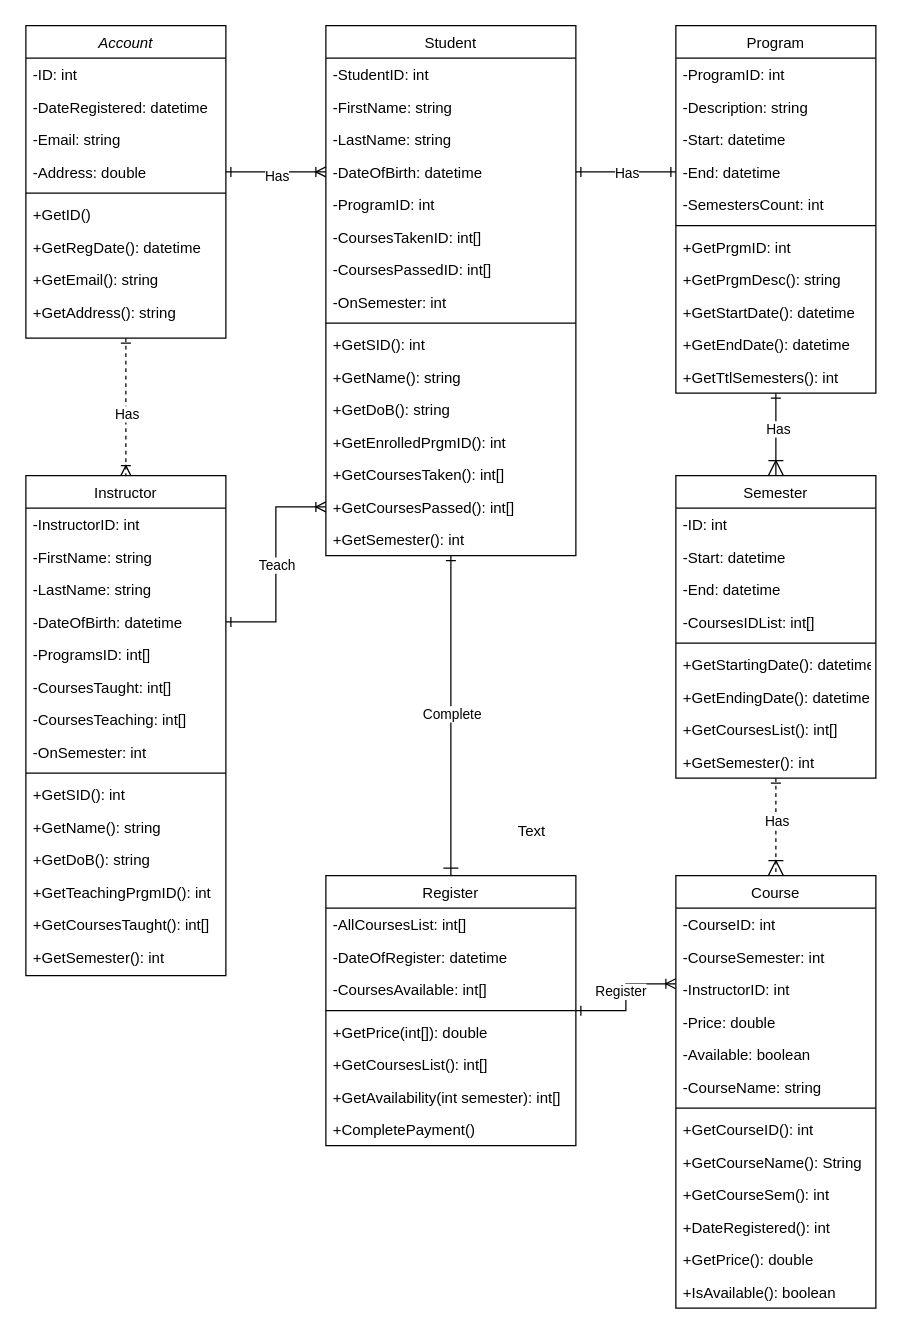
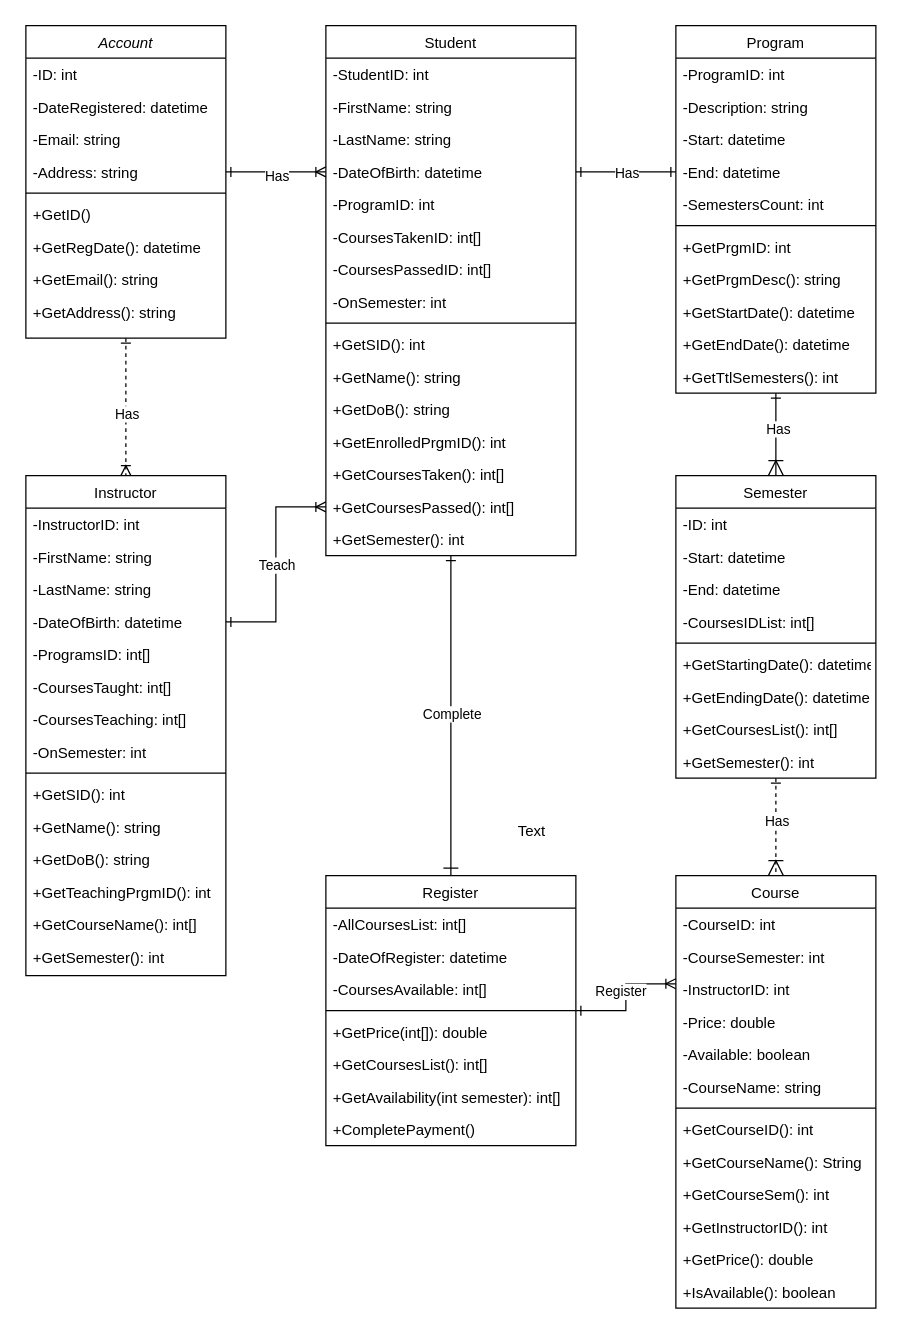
(94, 173) -> (94, 173)
(136, 925) -> (123, 925)
(767, 1228) -> (773, 1228)
